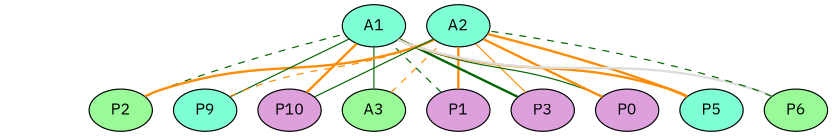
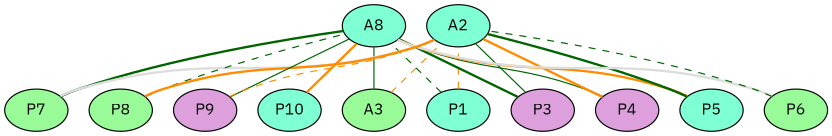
(374, 26) -> (374, 26)
(583, 60) -> (583, 60)
(365, 72) -> none
(458, 76) -> (458, 76)
(511, 78) -> (511, 78)
none -> (36, 110)
(121, 110) -> (121, 110)
(205, 110) -> (205, 110)
(290, 110) -> (290, 110)
(458, 110) -> (458, 110)
(627, 110) -> (627, 110)
